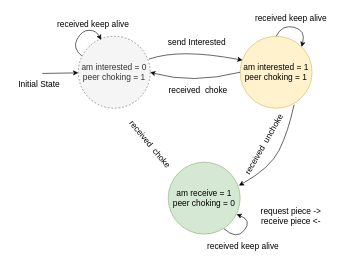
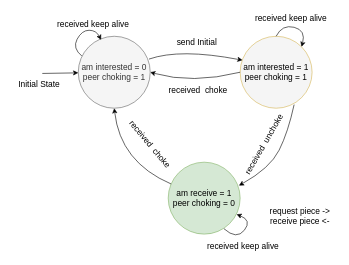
(198, 42) -> (198, 42)
(114, 72) -> (114, 72)
(276, 72) -> (276, 72)
none -> (138, 162)
(291, 216) -> (300, 216)
